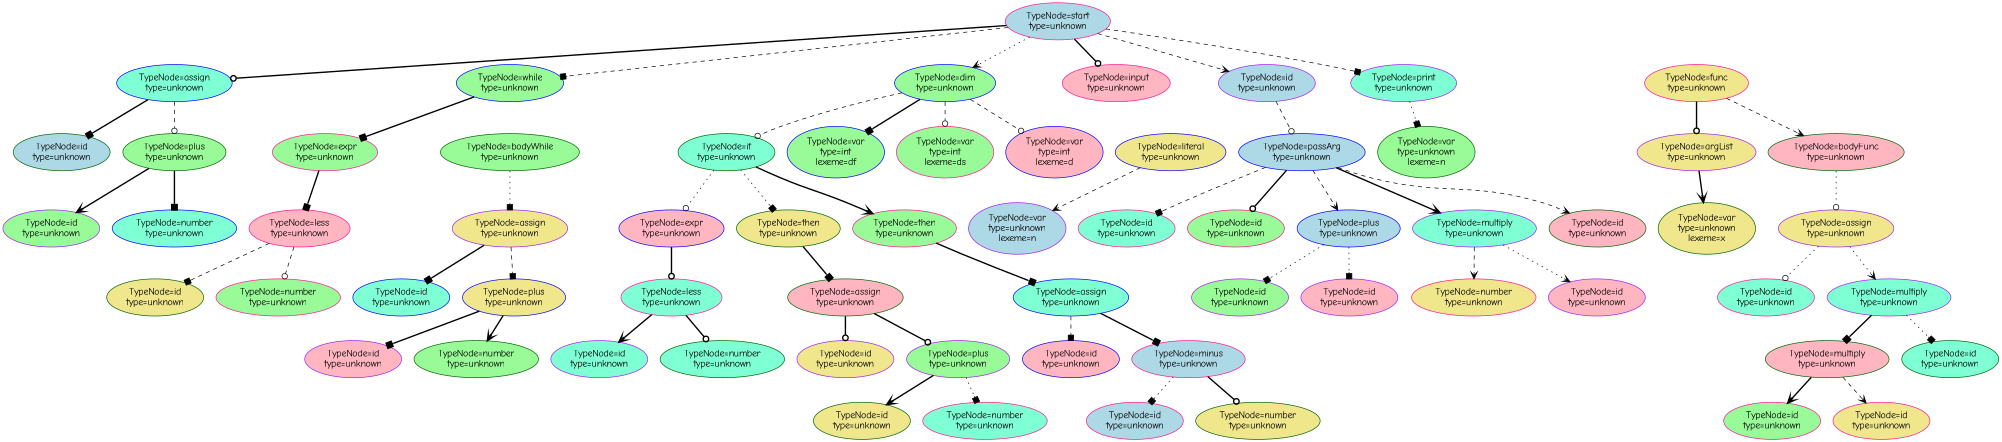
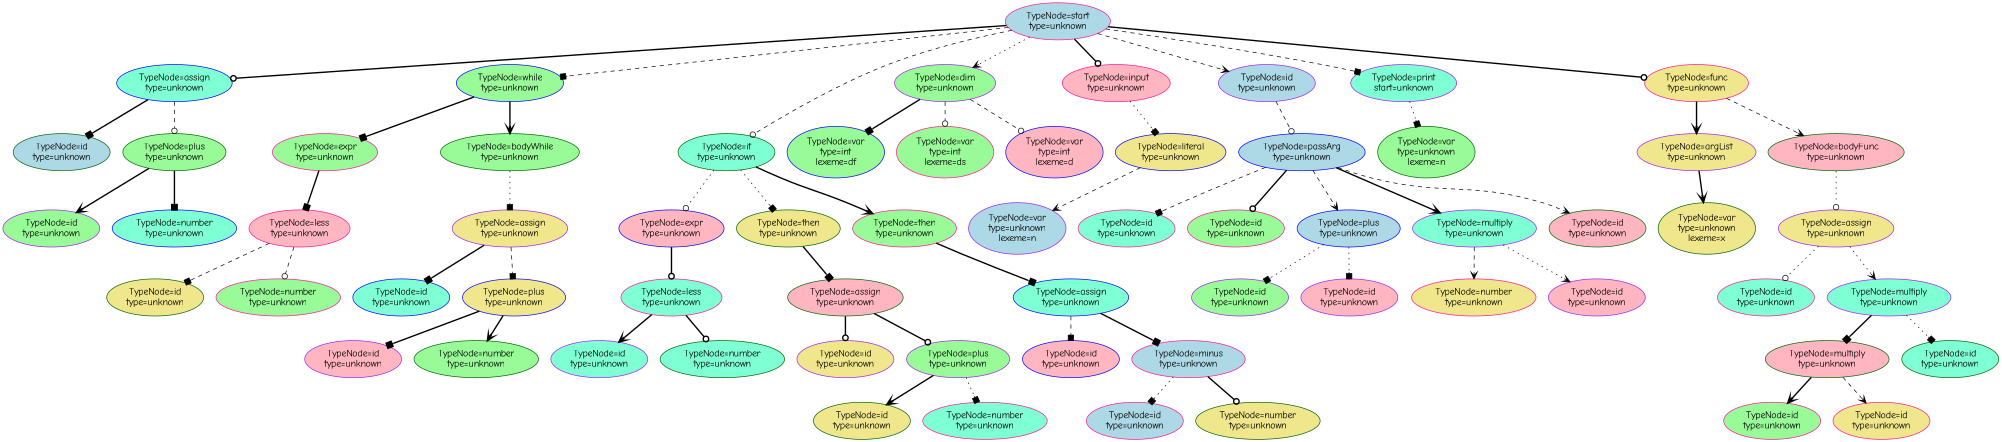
none -> (1375, 52)
(945, 83) -> (945, 83)
(1404, 83) -> (1404, 83)
(830, 111) -> (878, 69)
none -> (510, 114)
none -> (1141, 115)
(1697, 115) -> (1697, 115)
